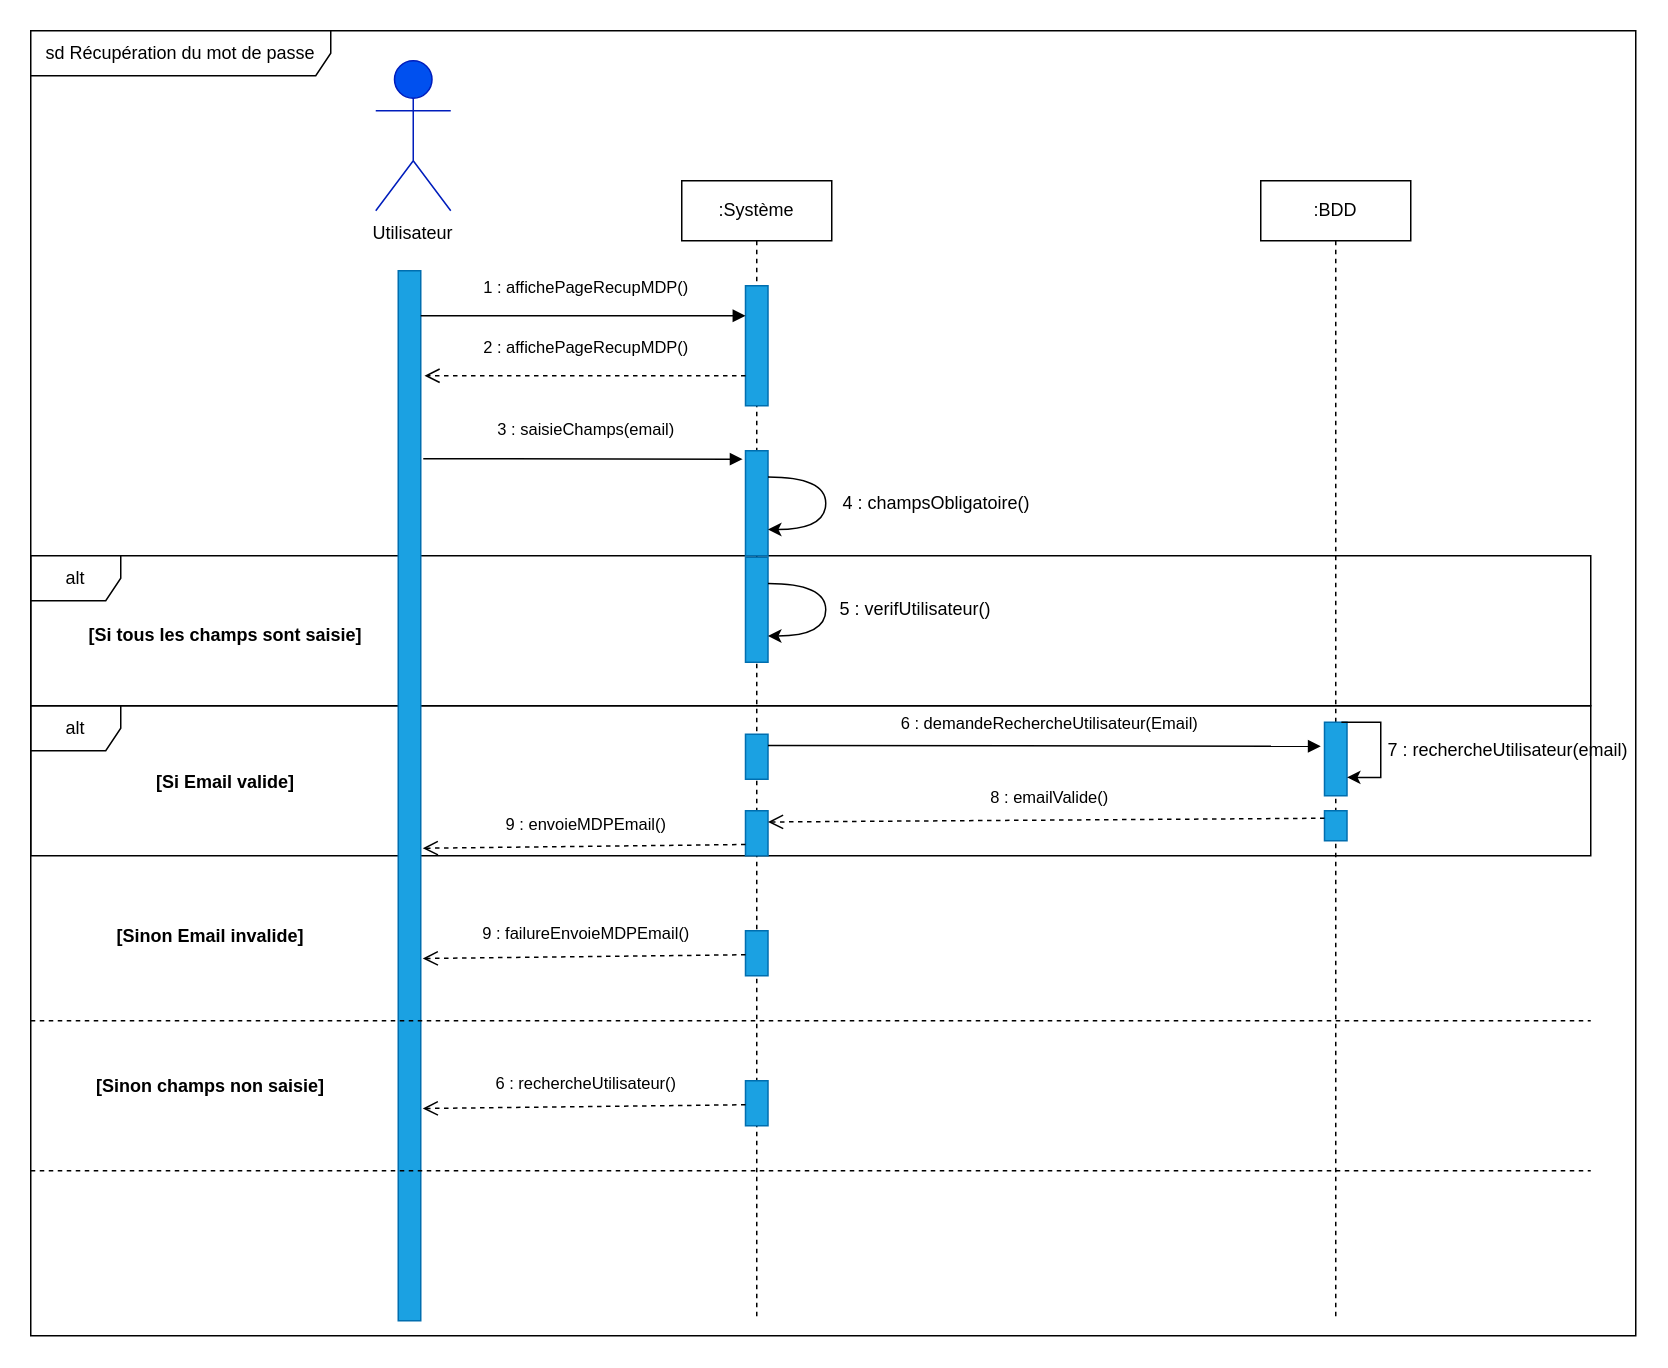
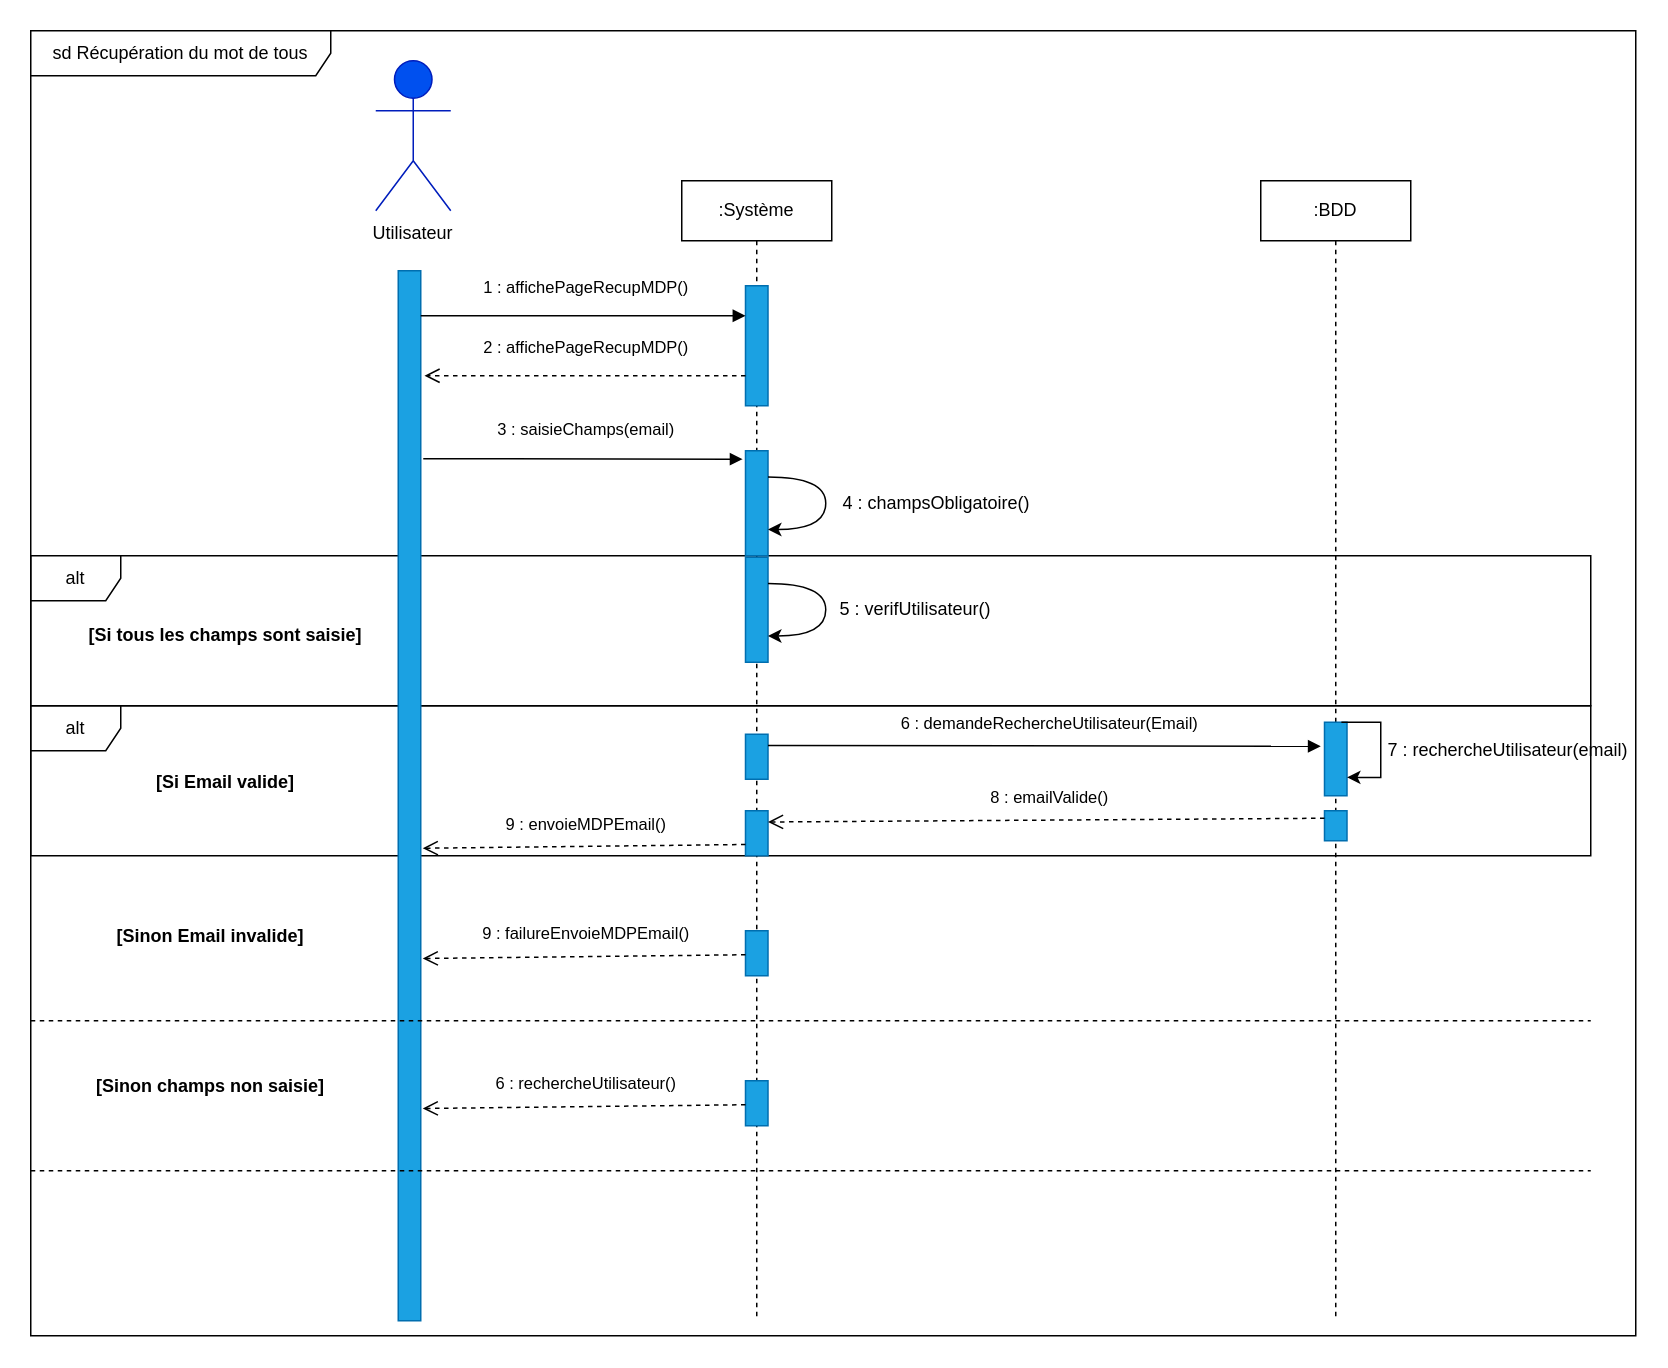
(181, 53) -> (181, 53)
